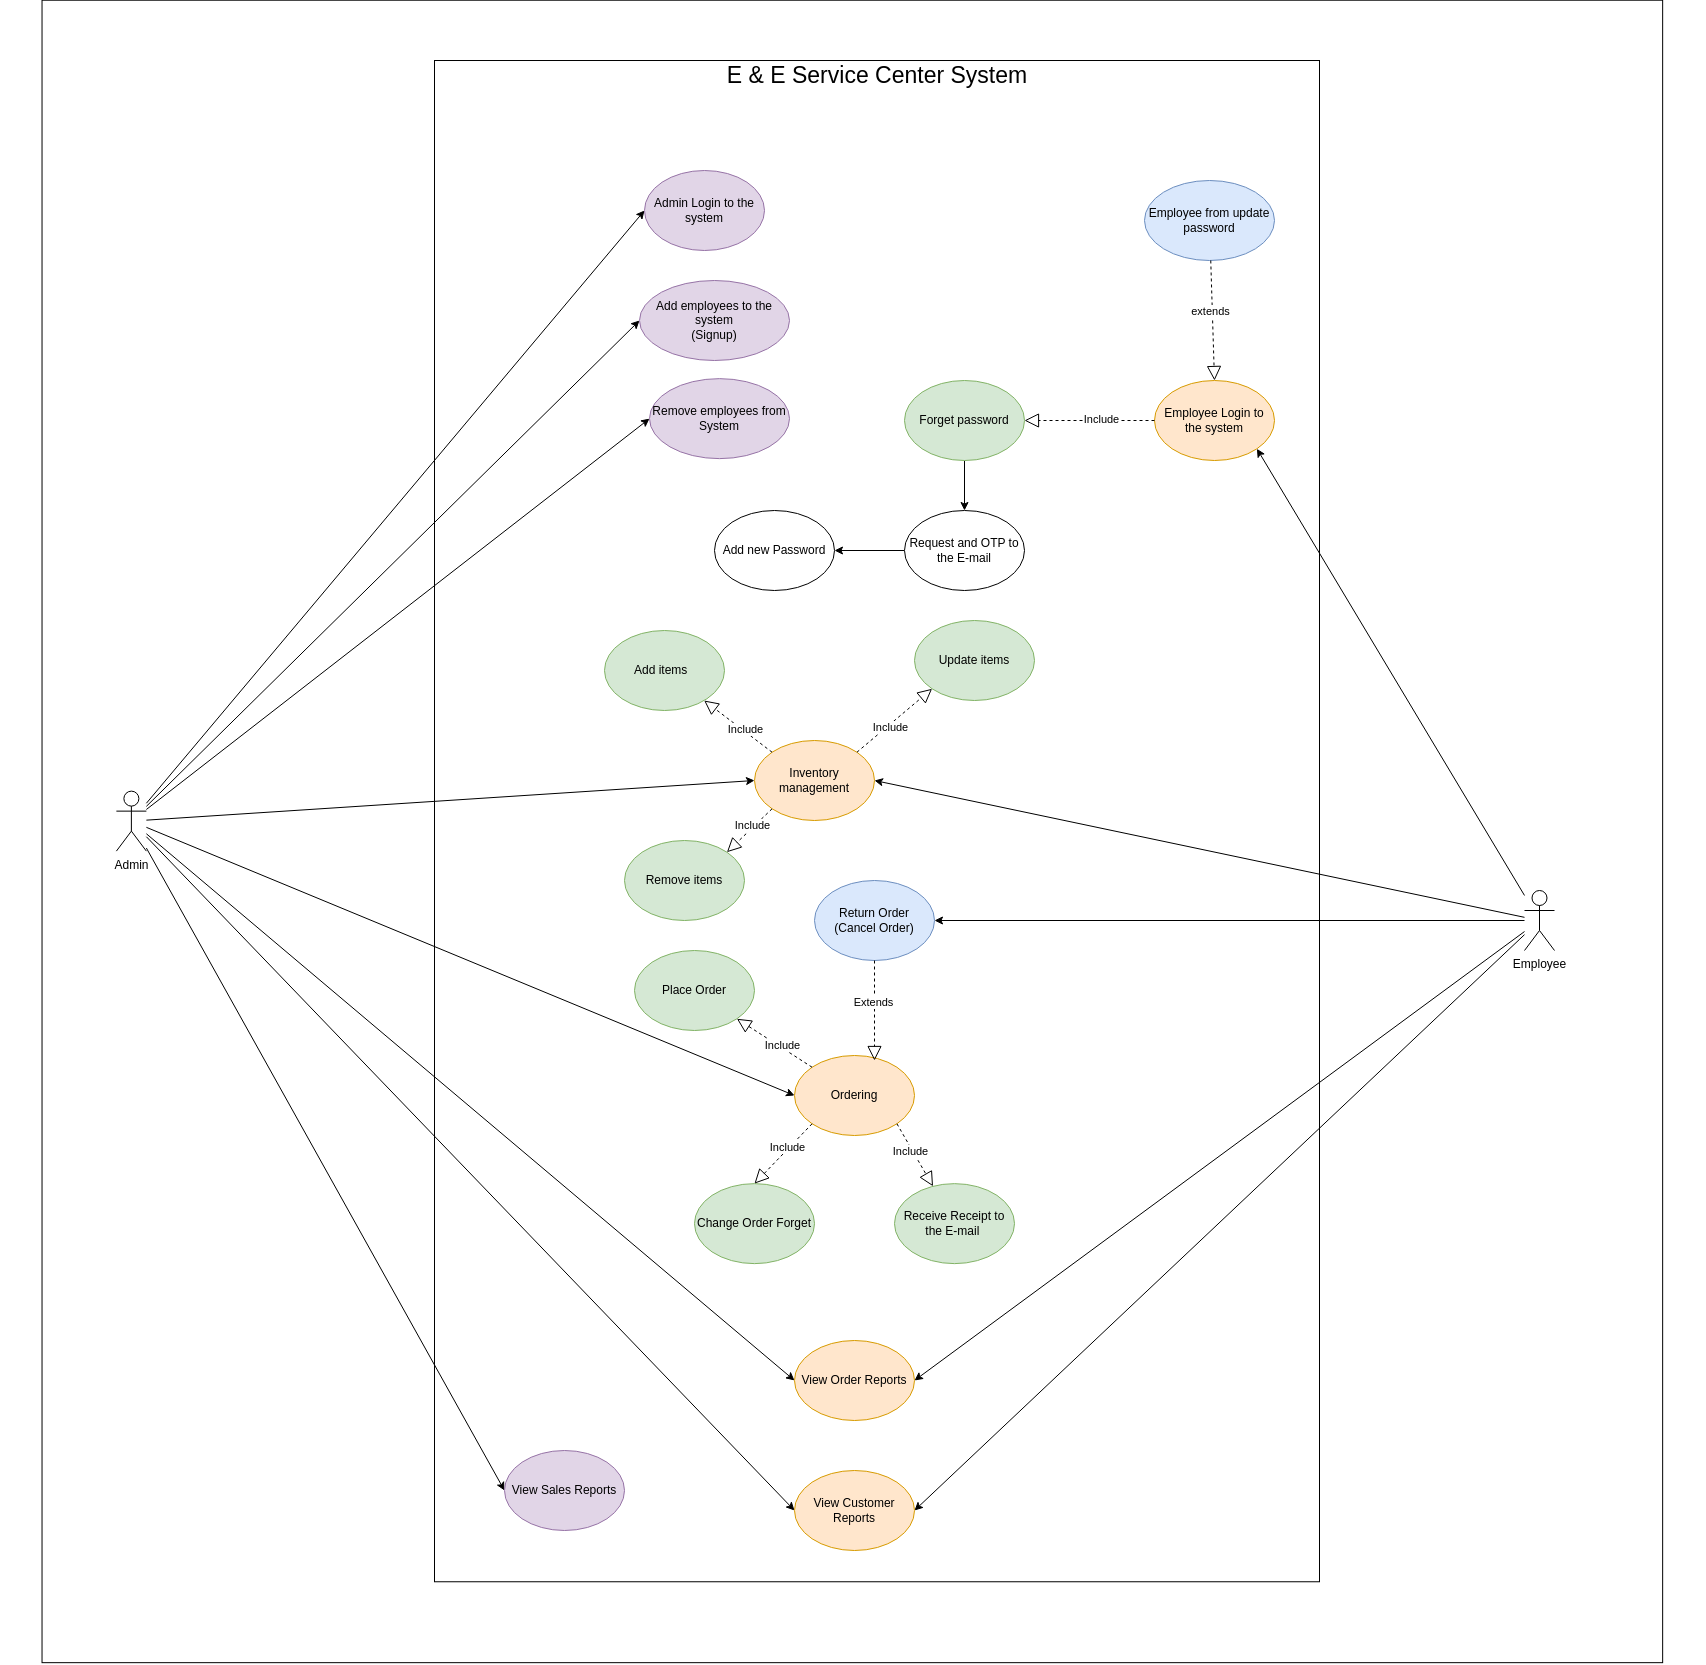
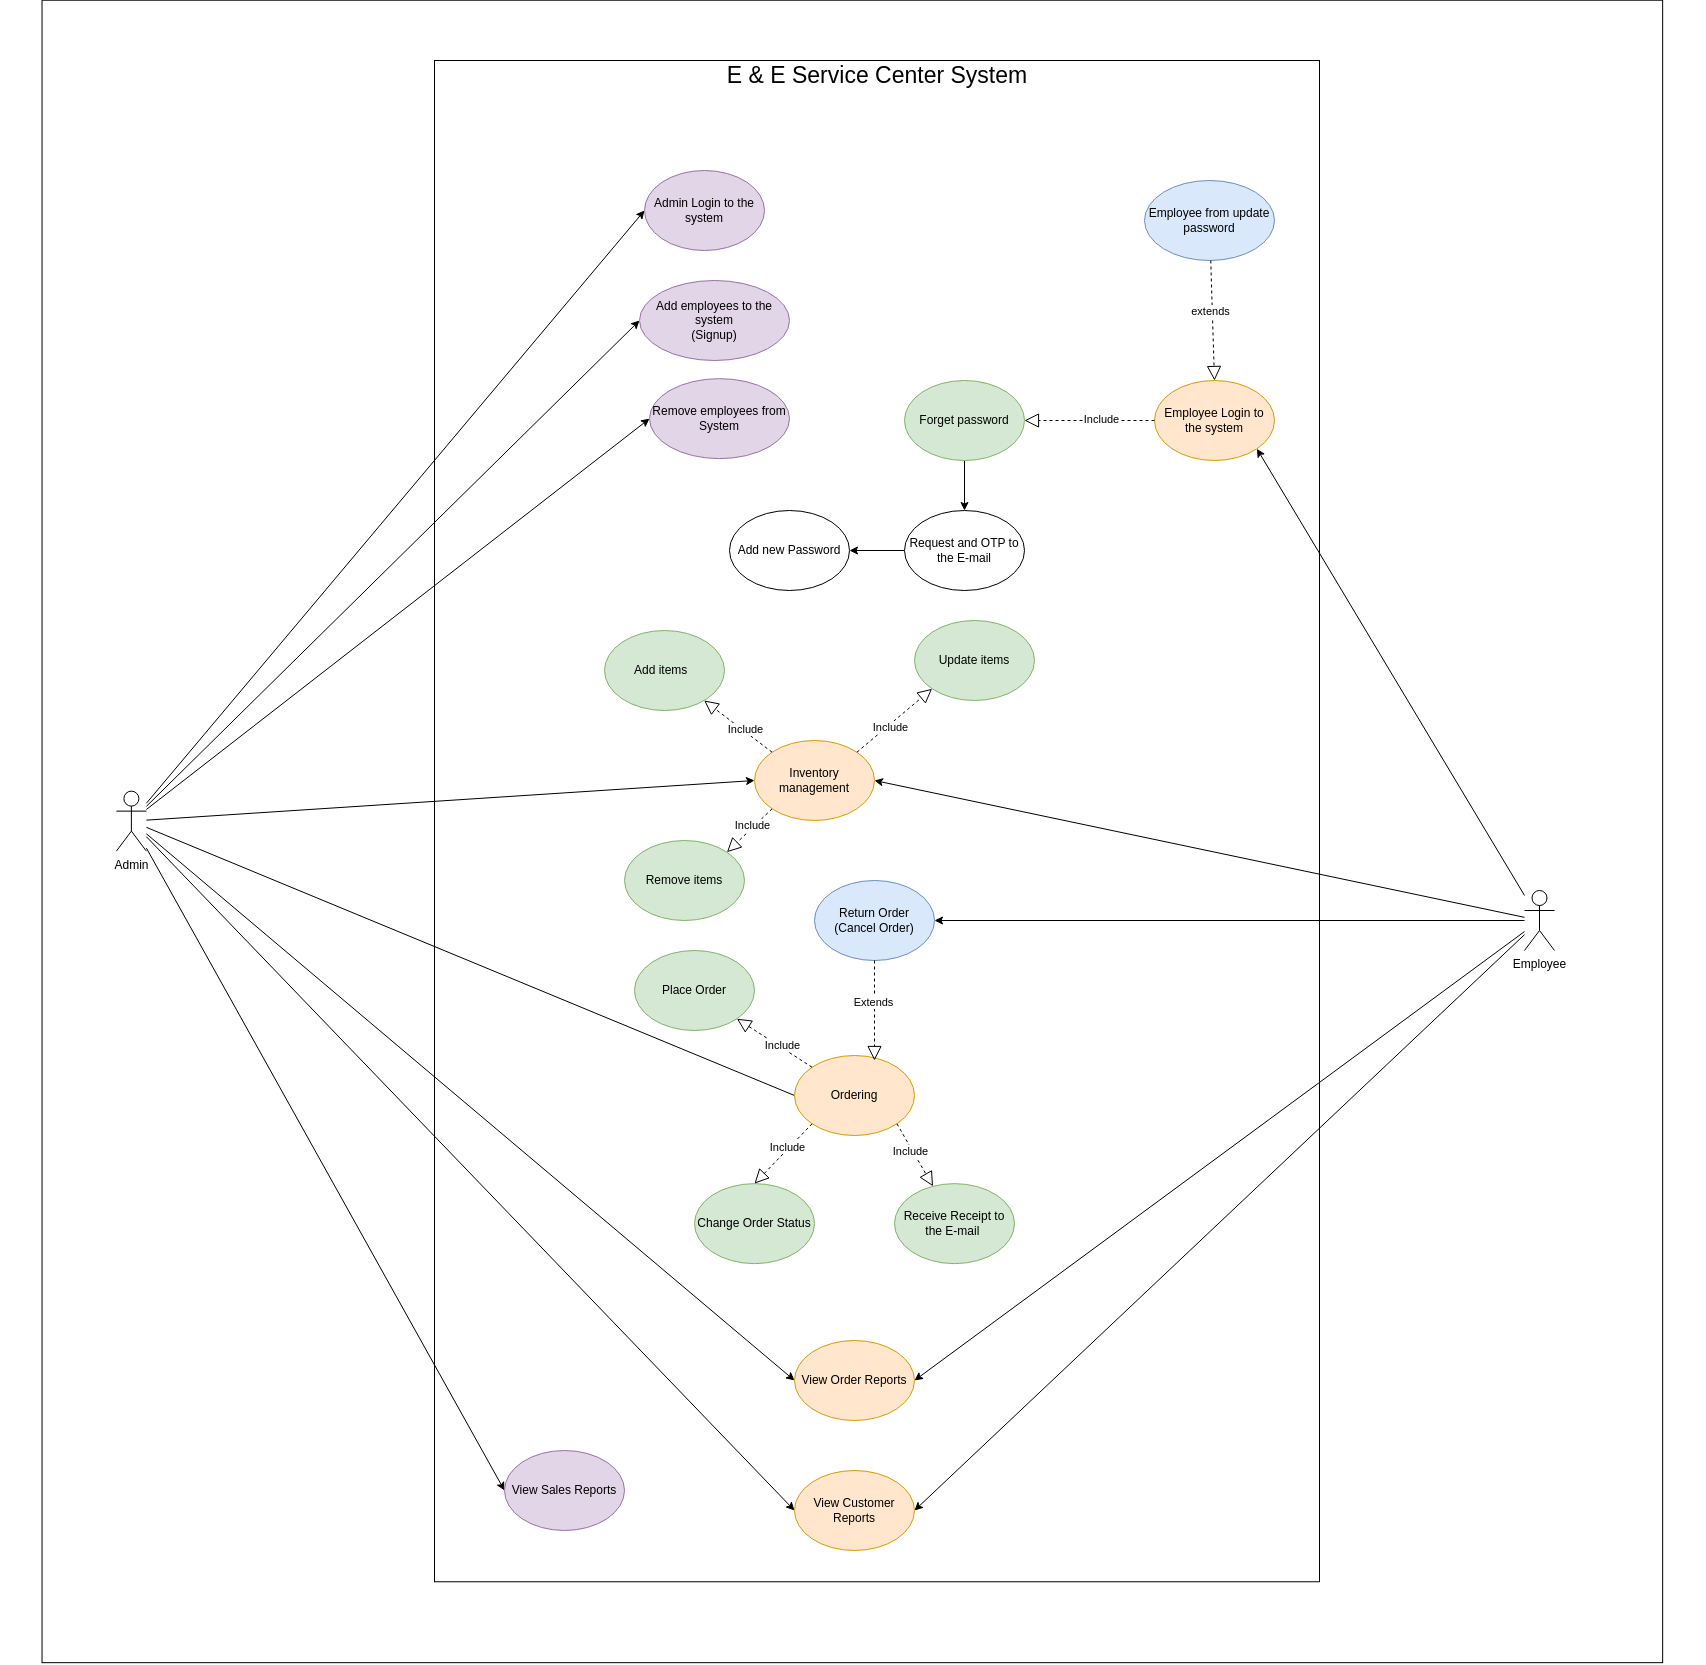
(775, 551) -> (790, 551)
(787, 1092) -> (789, 1093)
(755, 1224) -> (755, 1224)
